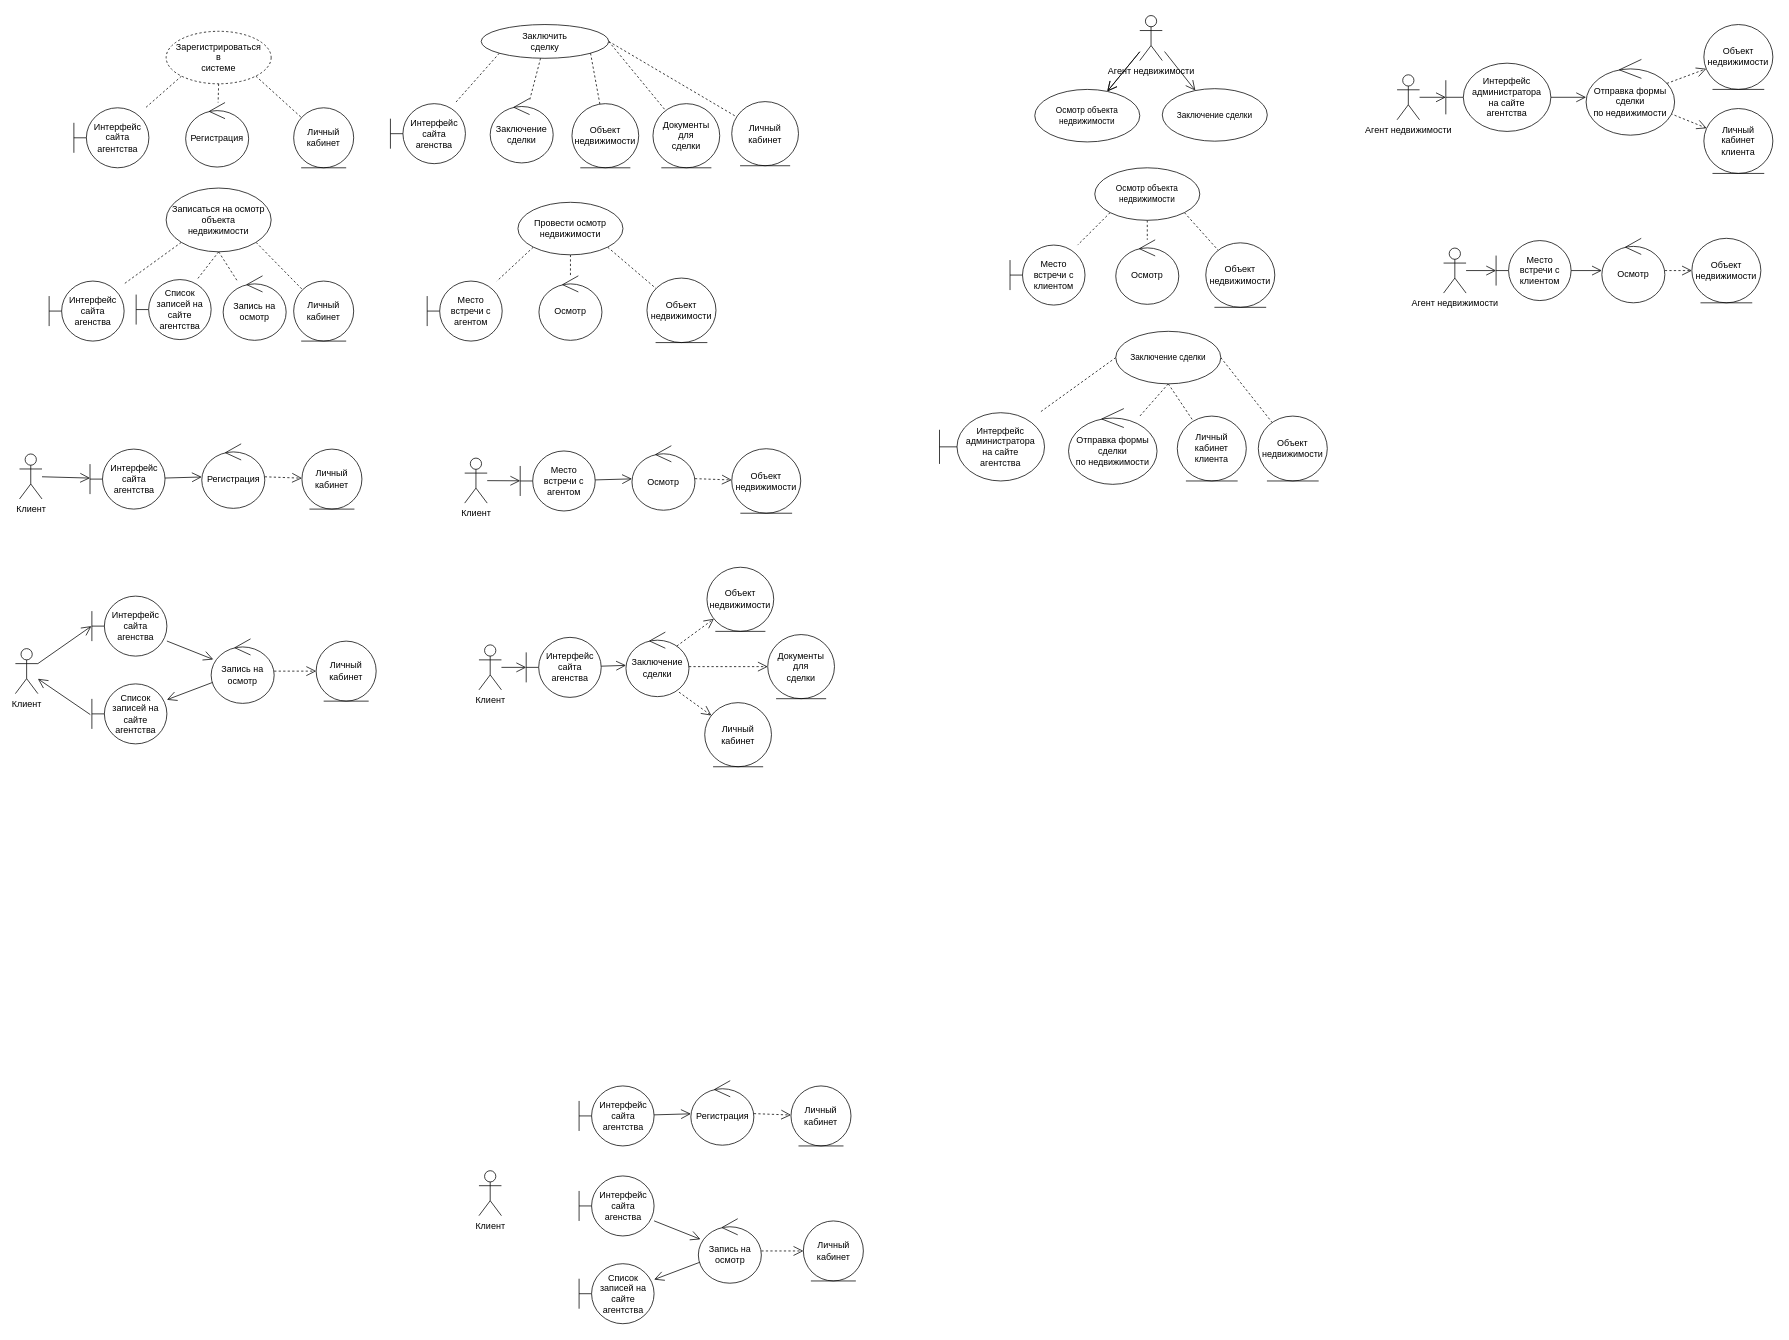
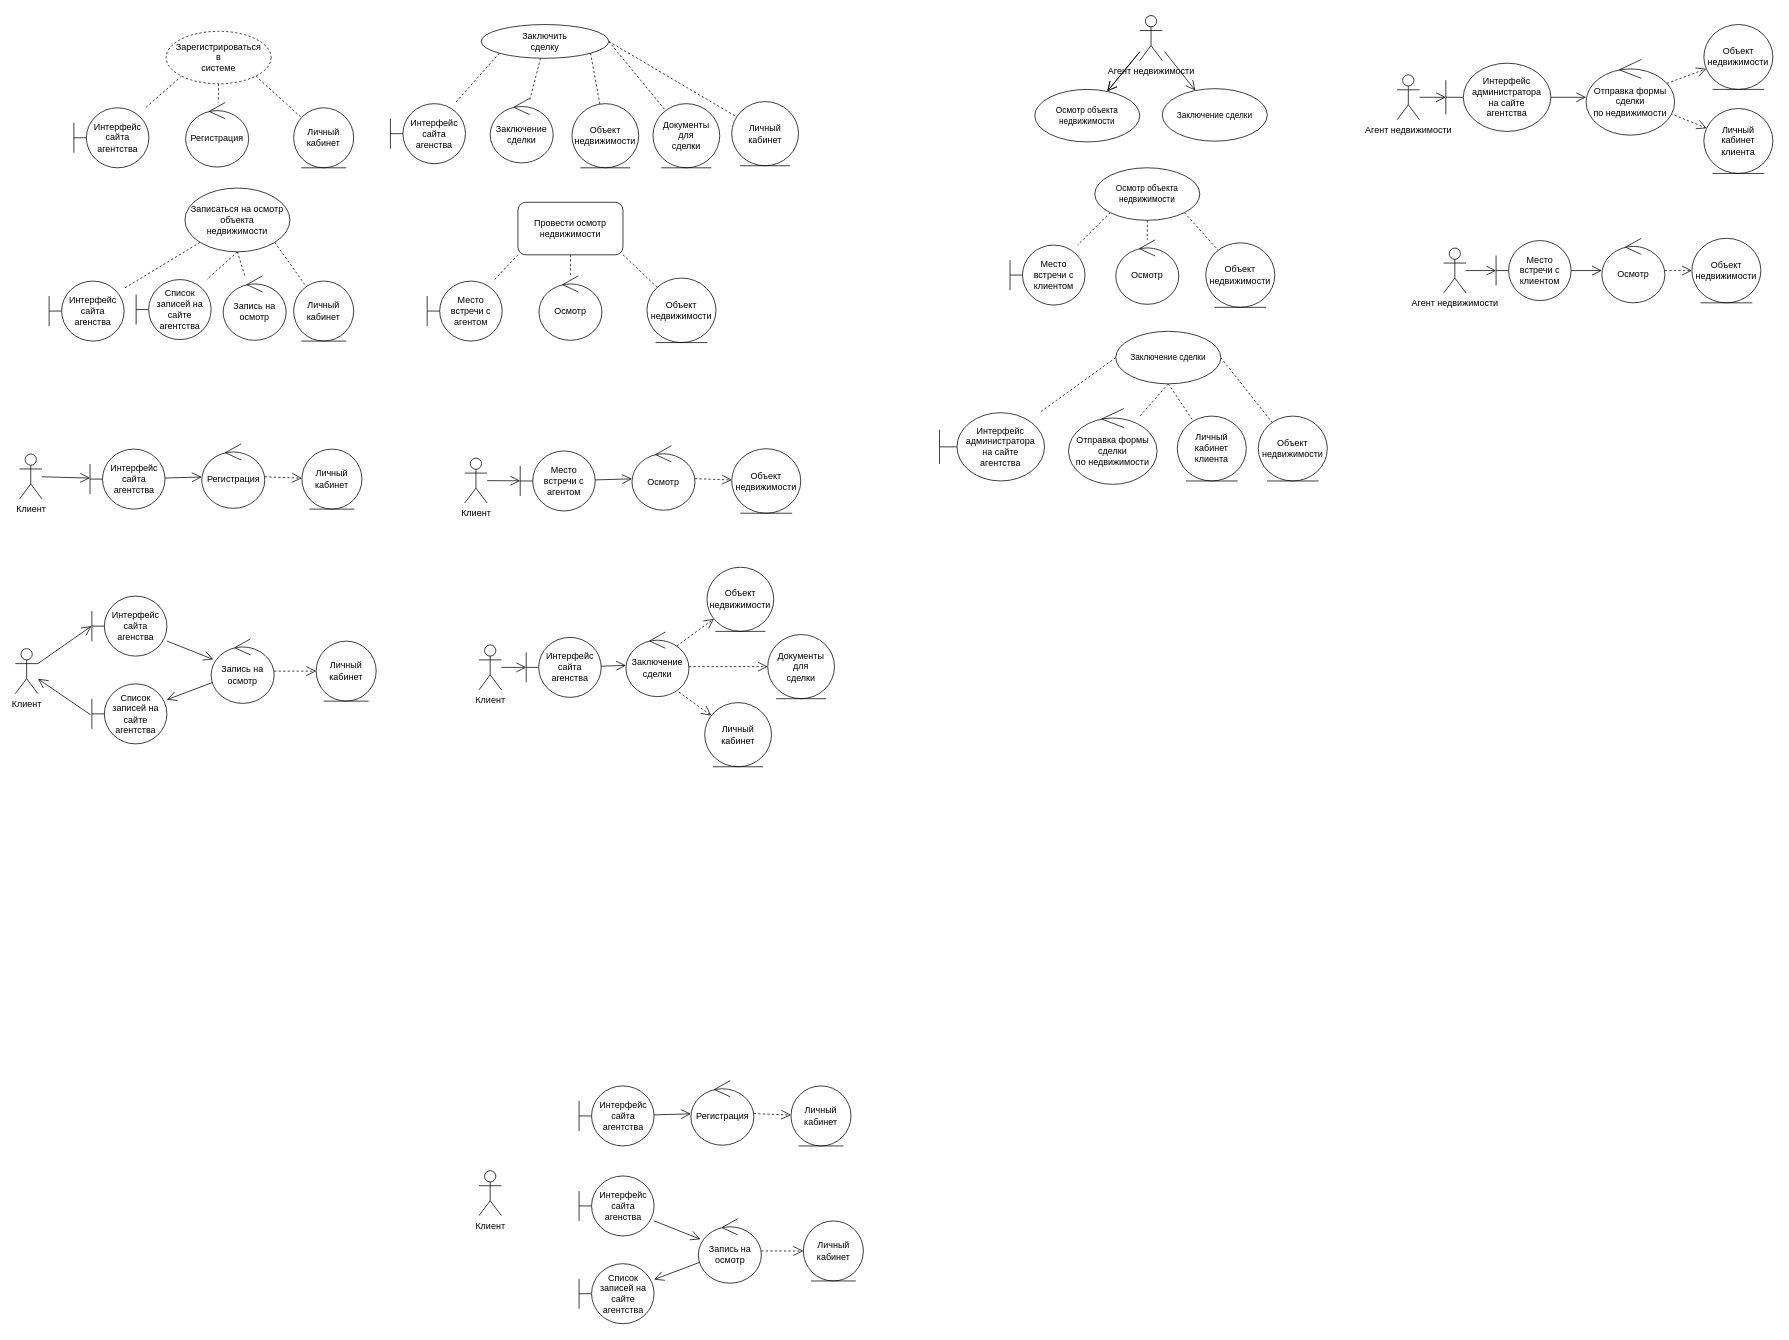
(219, 220) -> (237, 220)
(570, 228) -> (570, 228)
